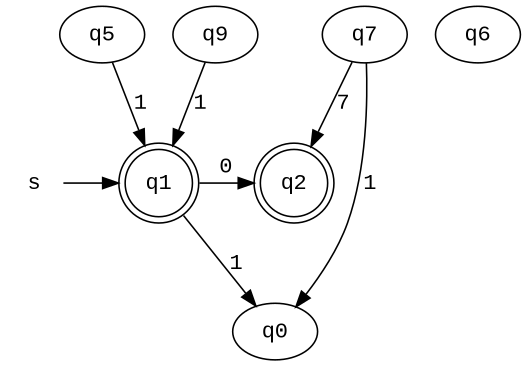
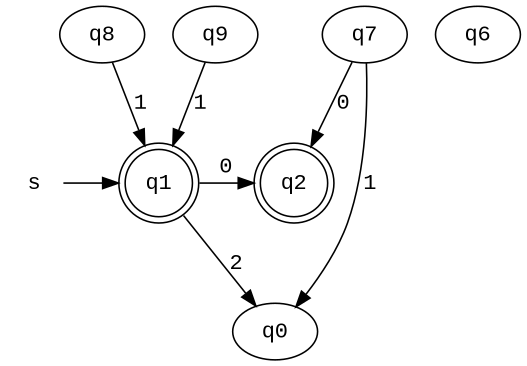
(102, 35) -> (102, 35)
(344, 103) -> (344, 103)
(237, 263) -> (237, 263)
